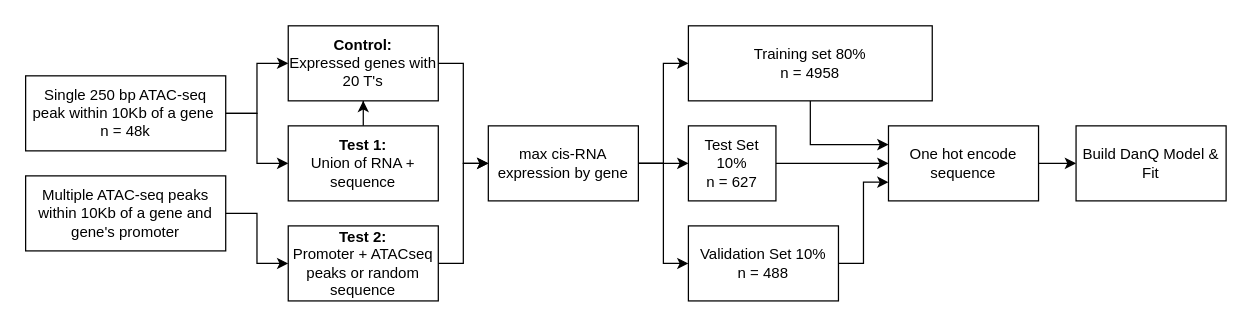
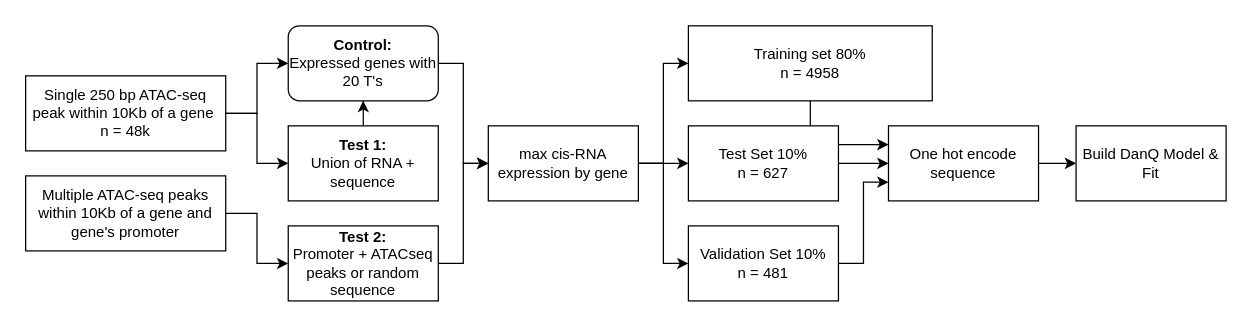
(363, 63) -> (363, 63)
(732, 163) -> (763, 163)
(763, 263) -> (763, 263)
